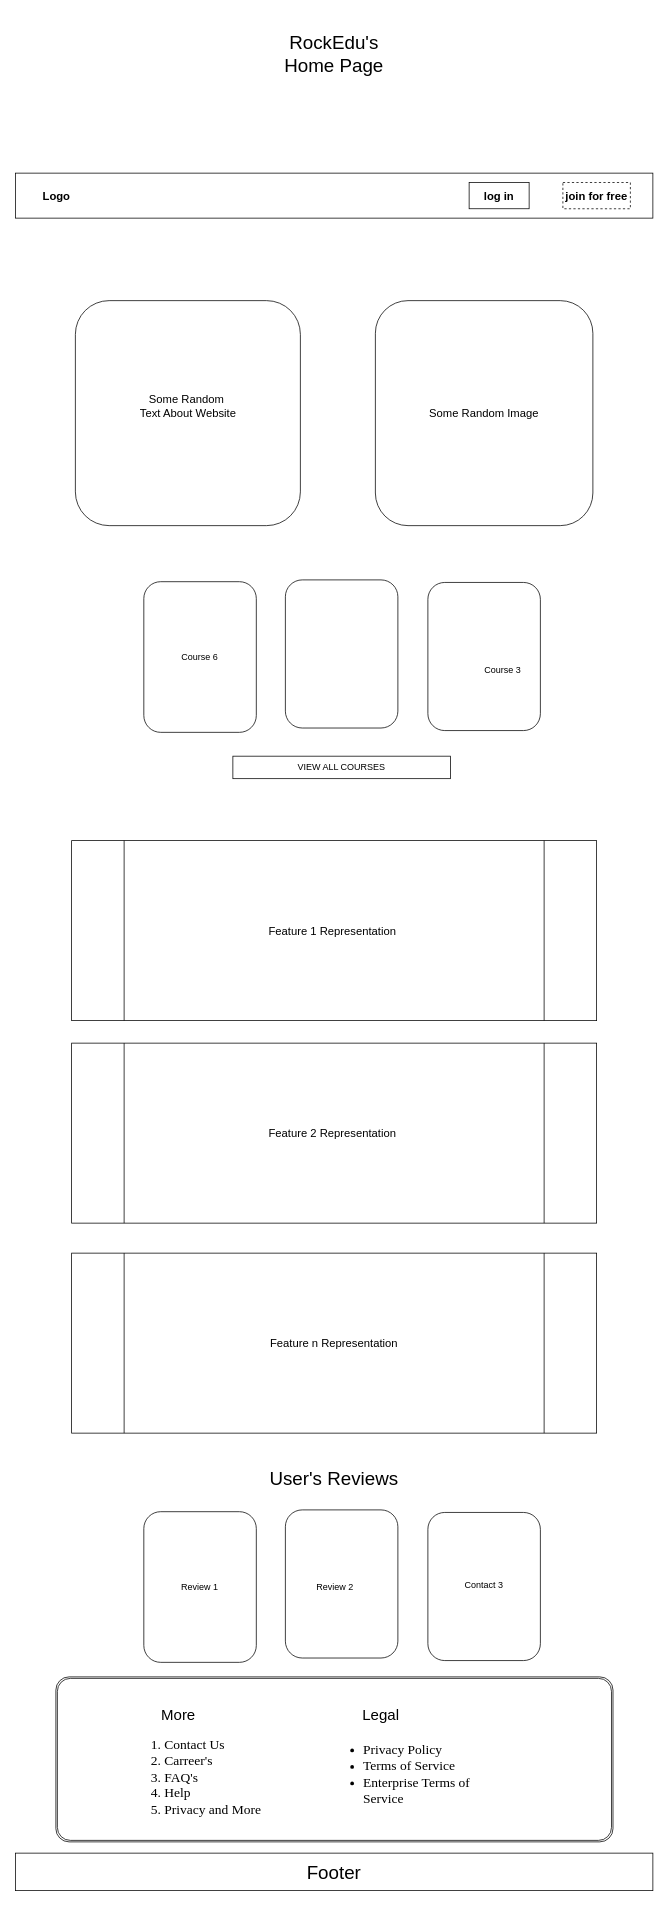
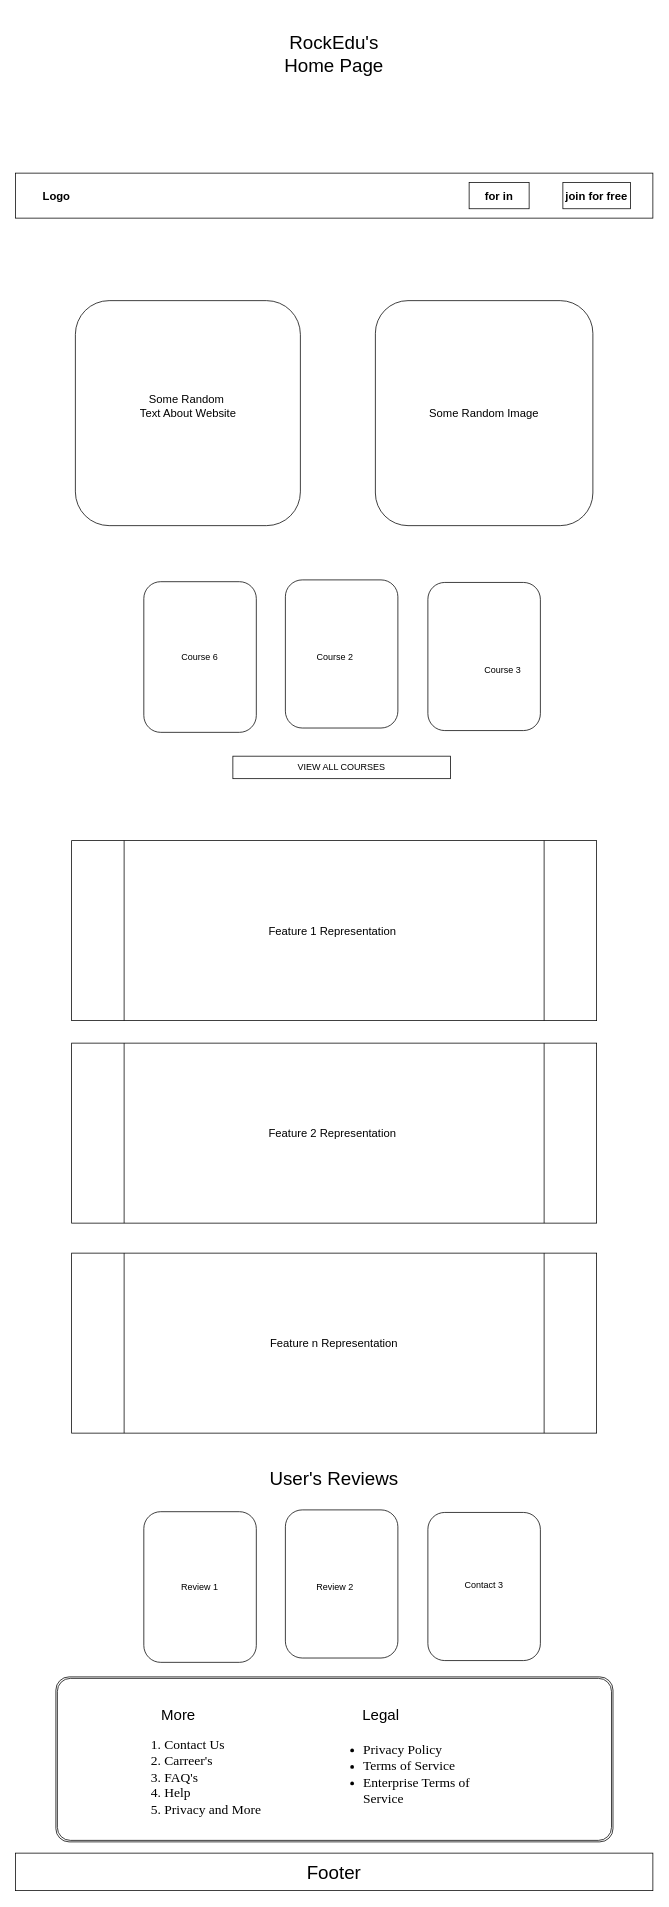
(499, 195) -> (499, 195)
(597, 195) -> (597, 195)
none -> (335, 657)
